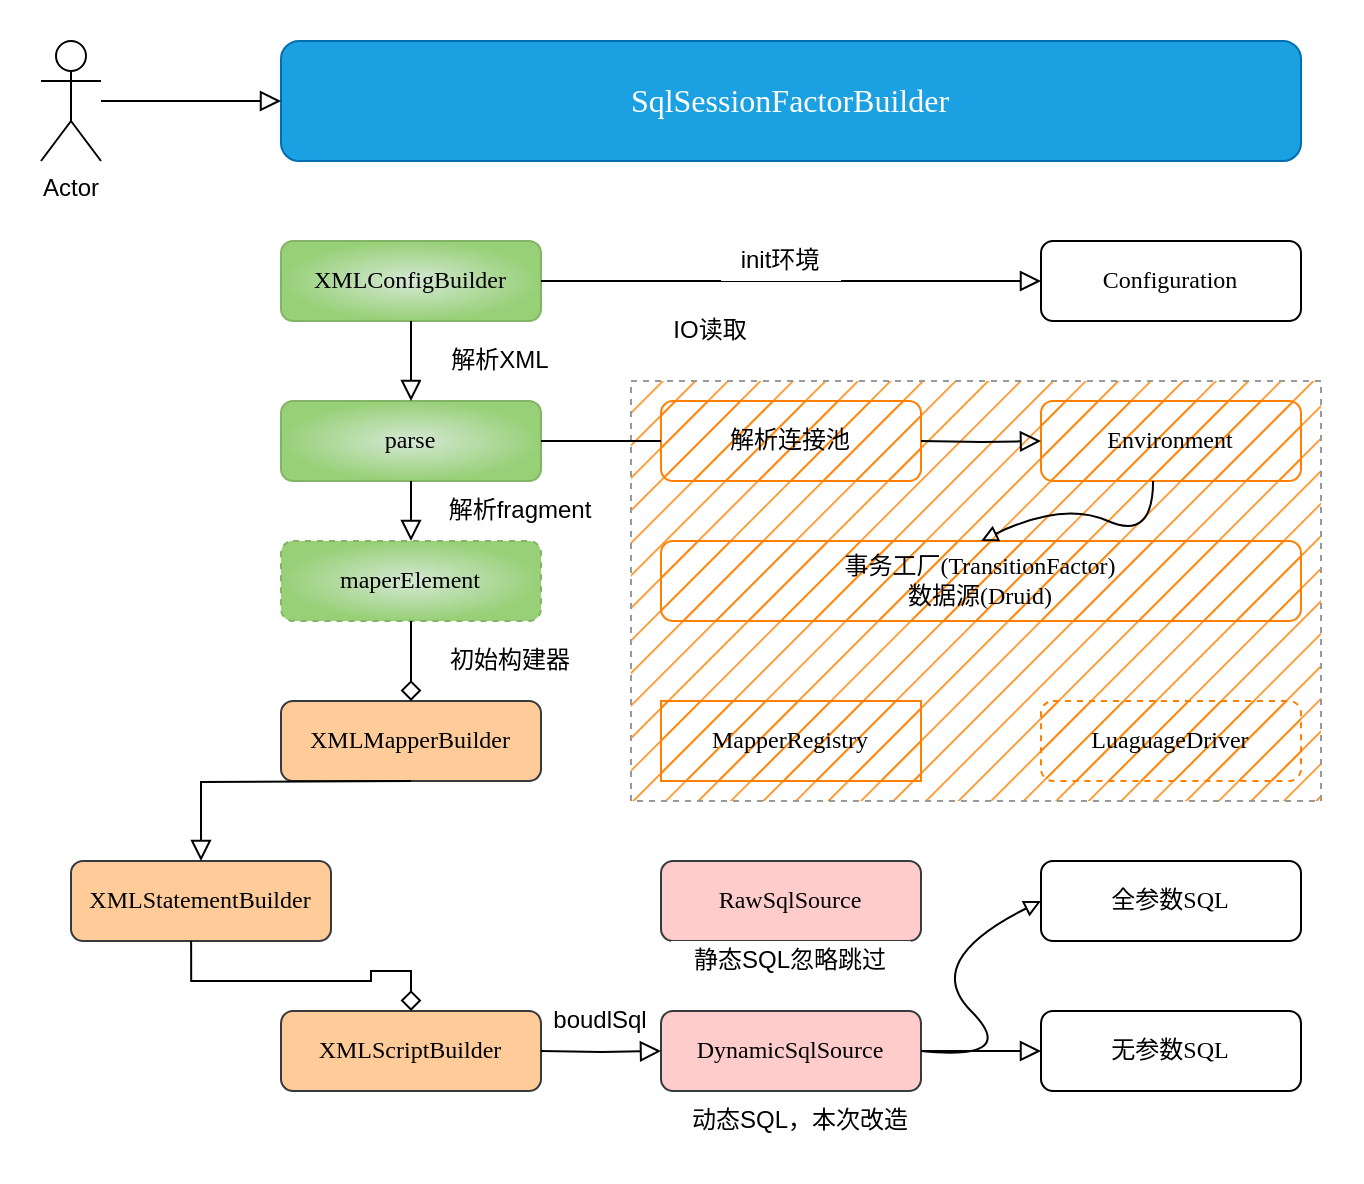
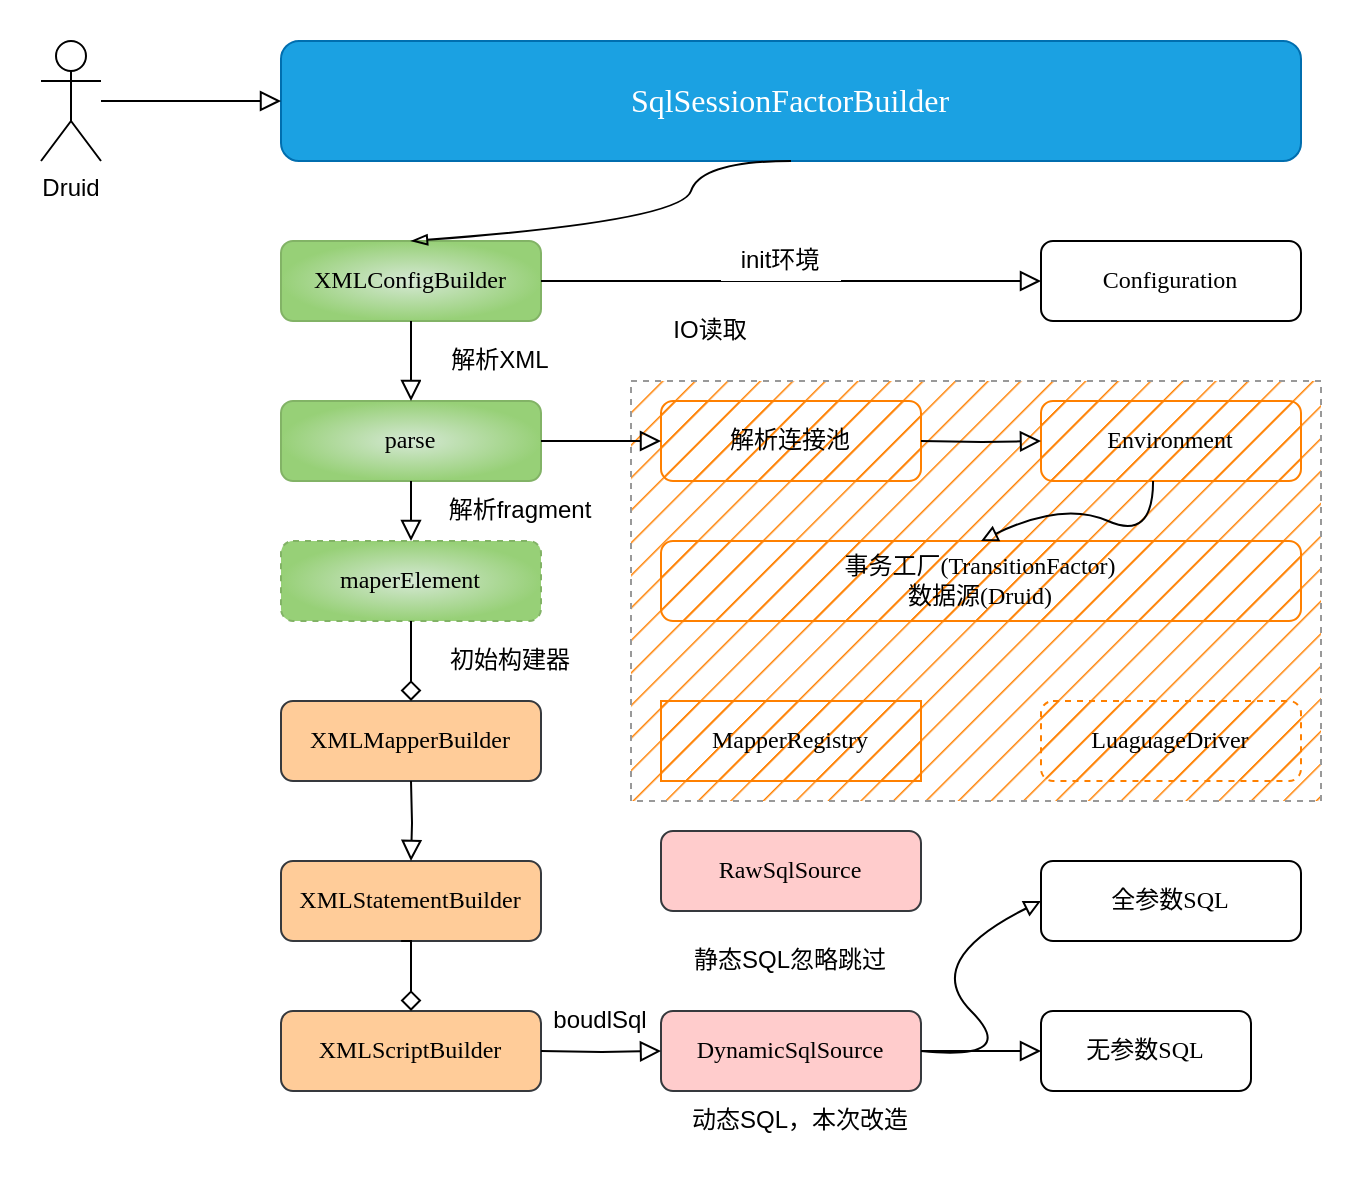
(72, 189) -> (72, 189)
none -> (615, 219)
(649, 441) -> (639, 441)
(201, 901) -> (411, 901)
(791, 901) -> (791, 871)
(1171, 1051) -> (1146, 1051)
